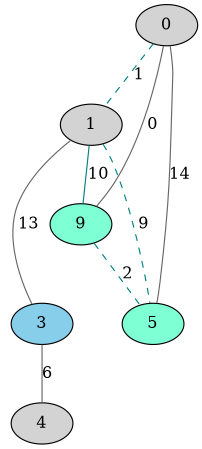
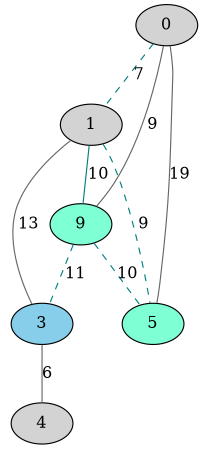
(139, 75) -> (139, 75)
(153, 125) -> (153, 125)
(180, 175) -> (180, 175)
none -> (61, 274)
(128, 274) -> (128, 274)
